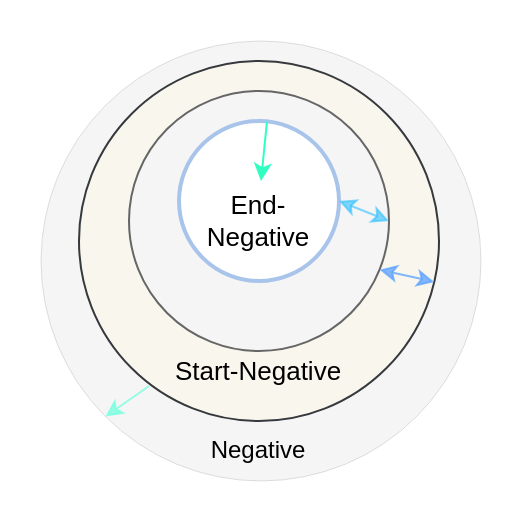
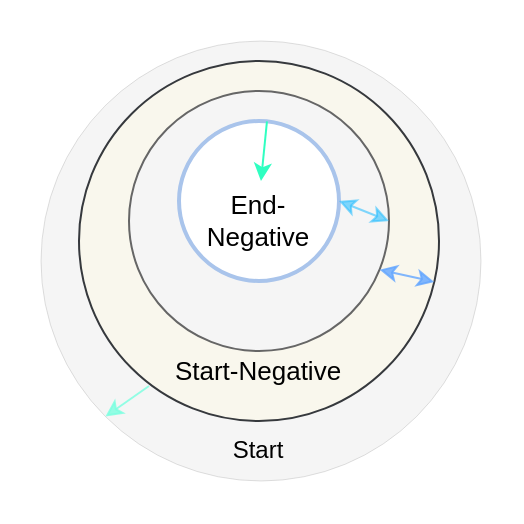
(259, 451) -> (259, 451)
